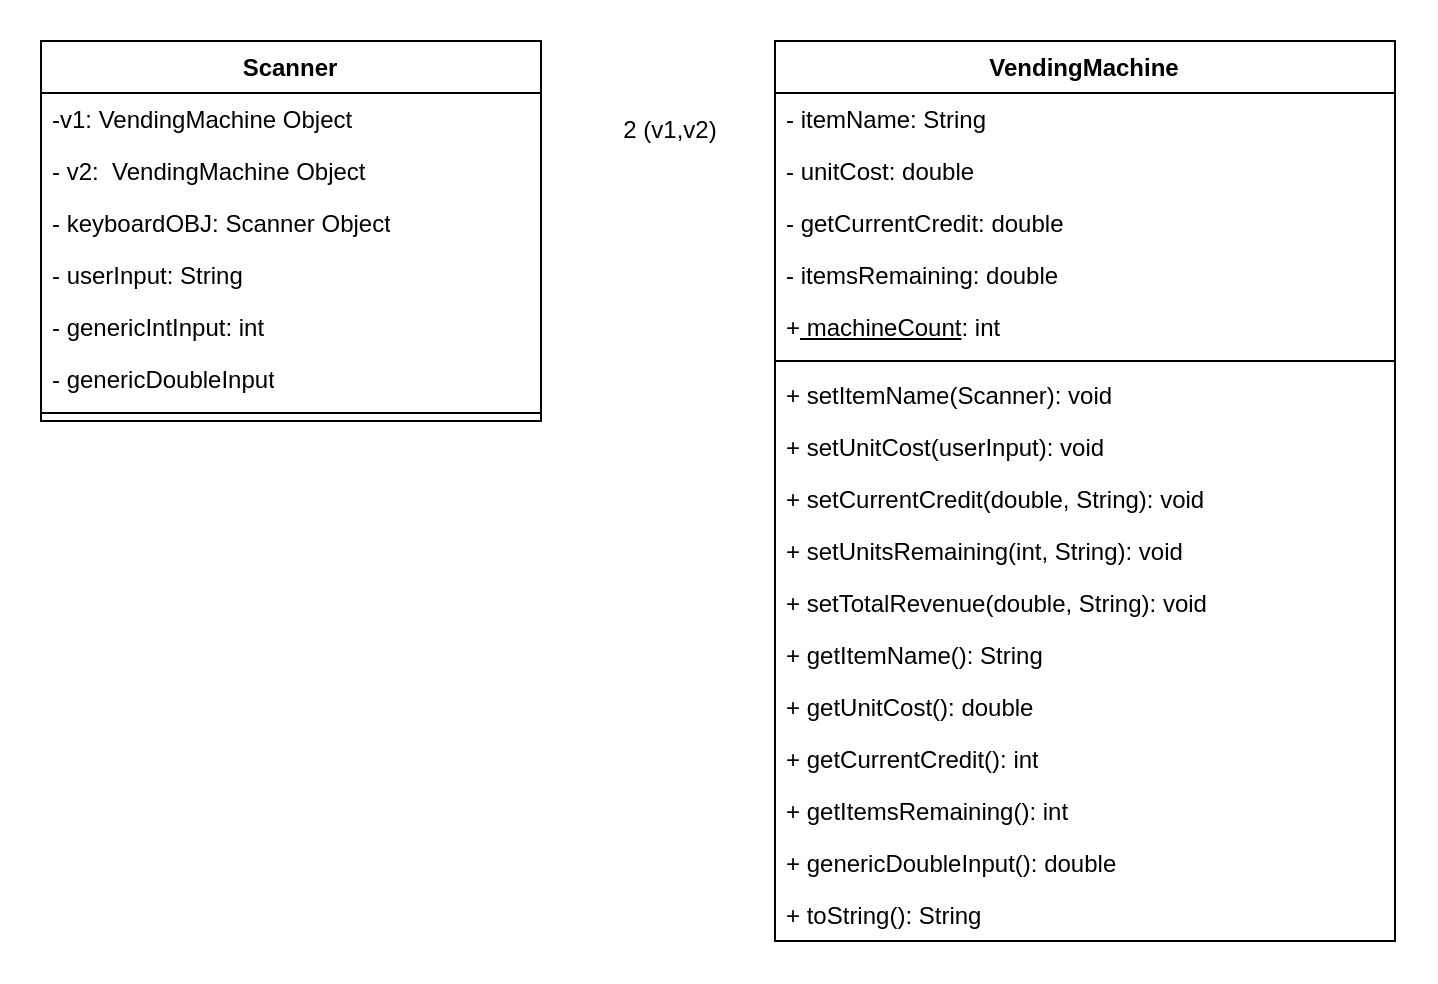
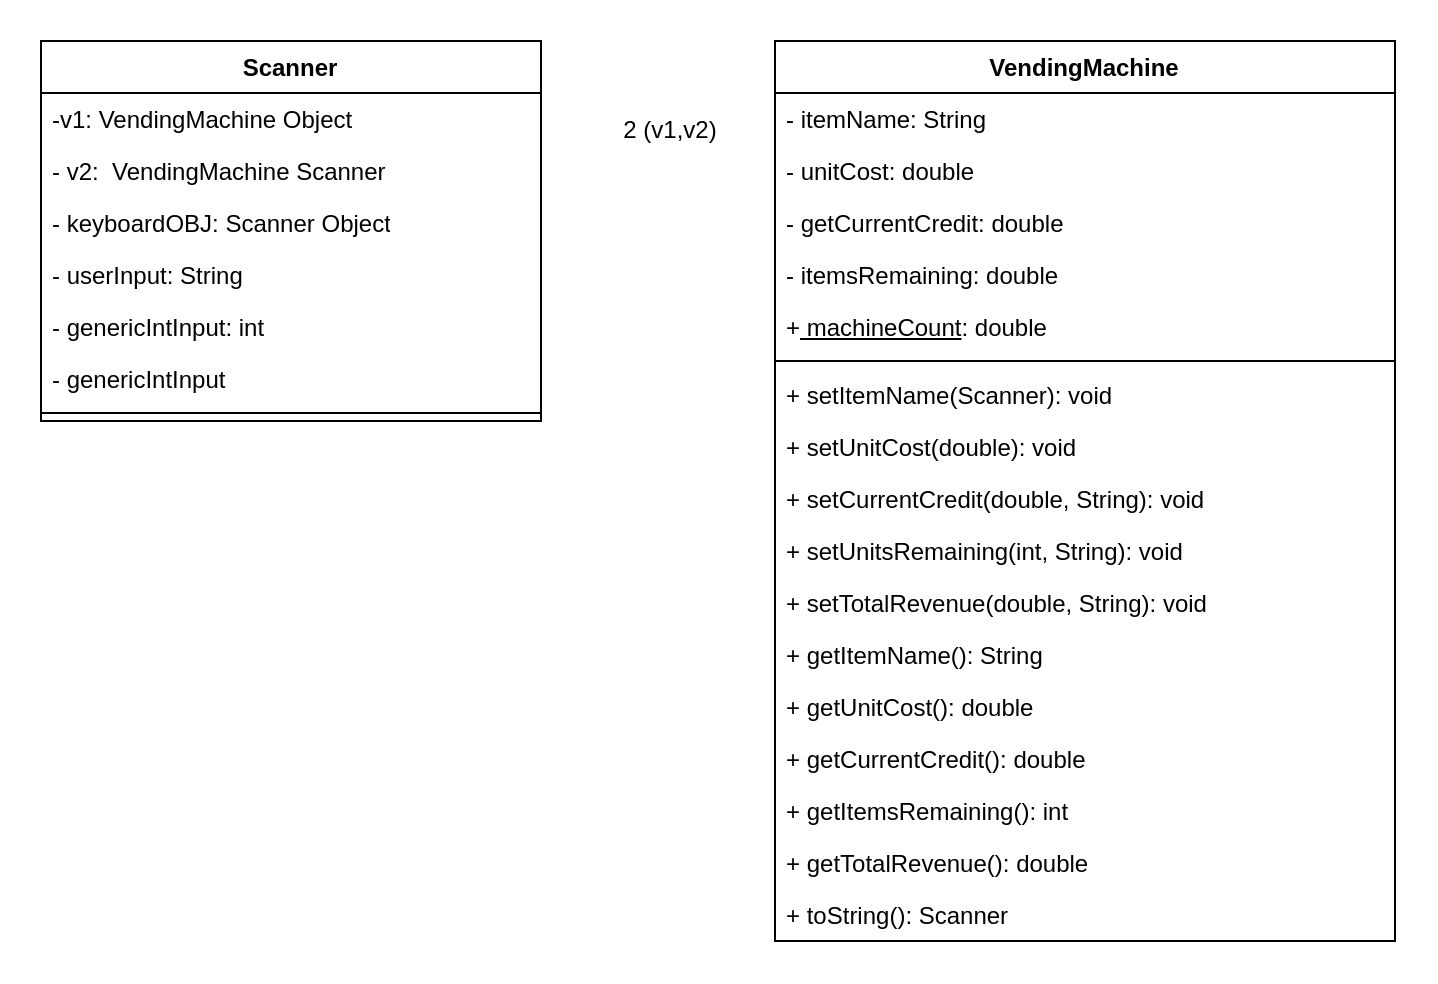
(222, 173) -> (229, 173)
(899, 329) -> (919, 329)
(178, 381) -> (161, 381)
(973, 449) -> (950, 449)
(939, 761) -> (960, 761)
(970, 865) -> (953, 865)
(906, 917) -> (916, 917)
